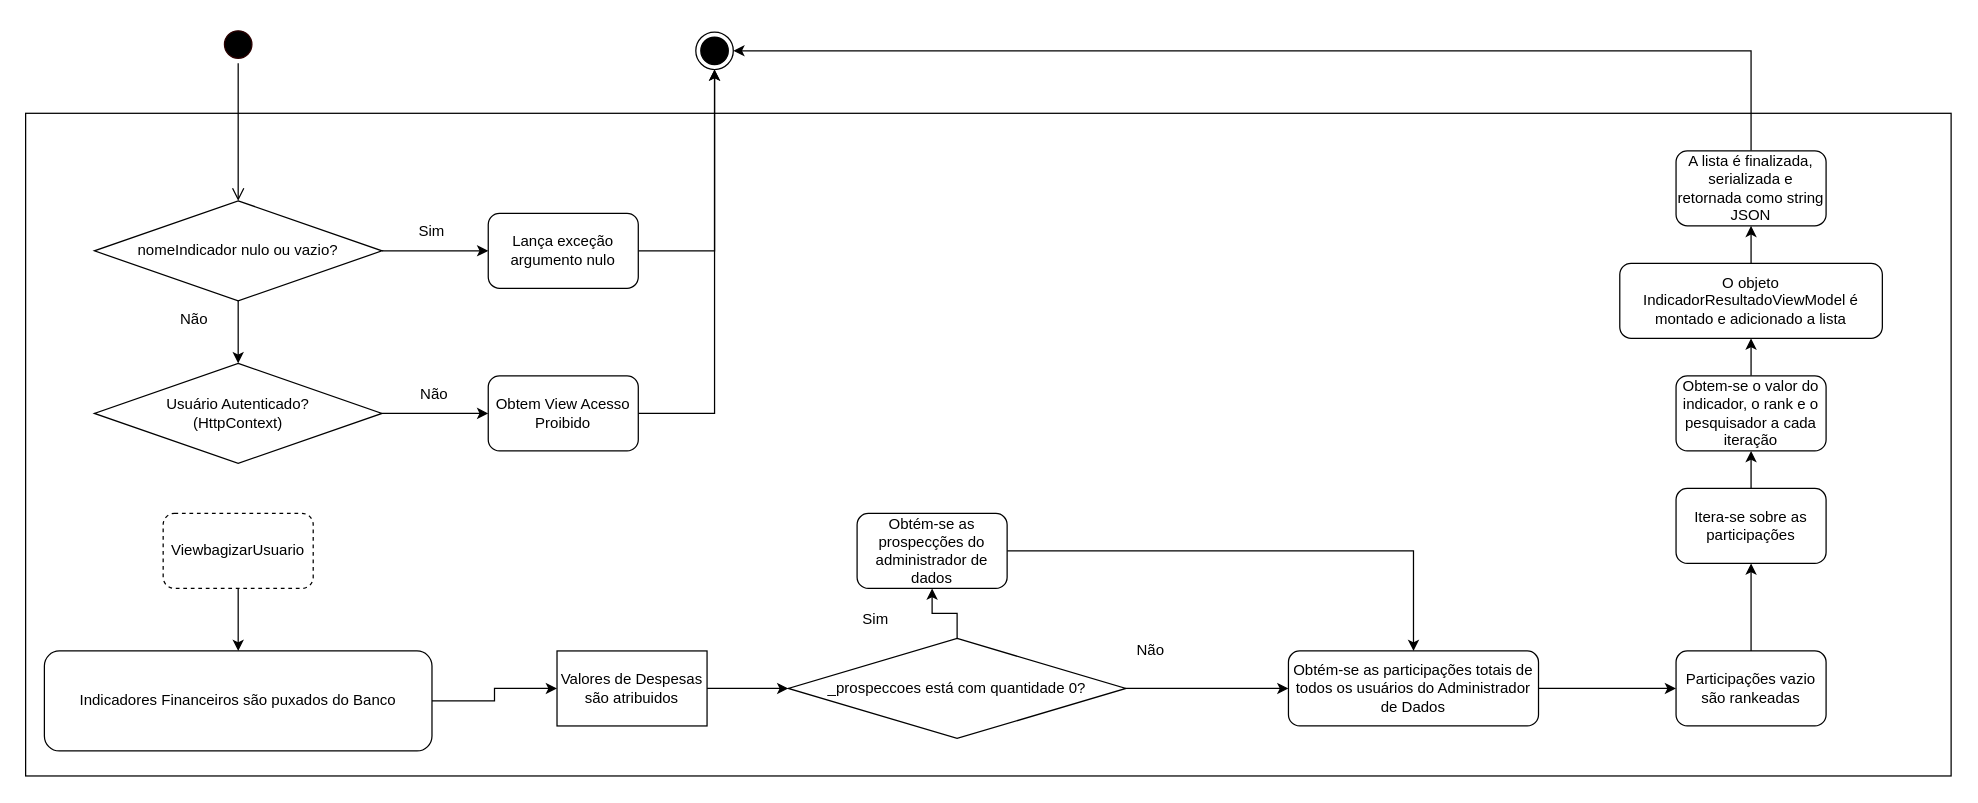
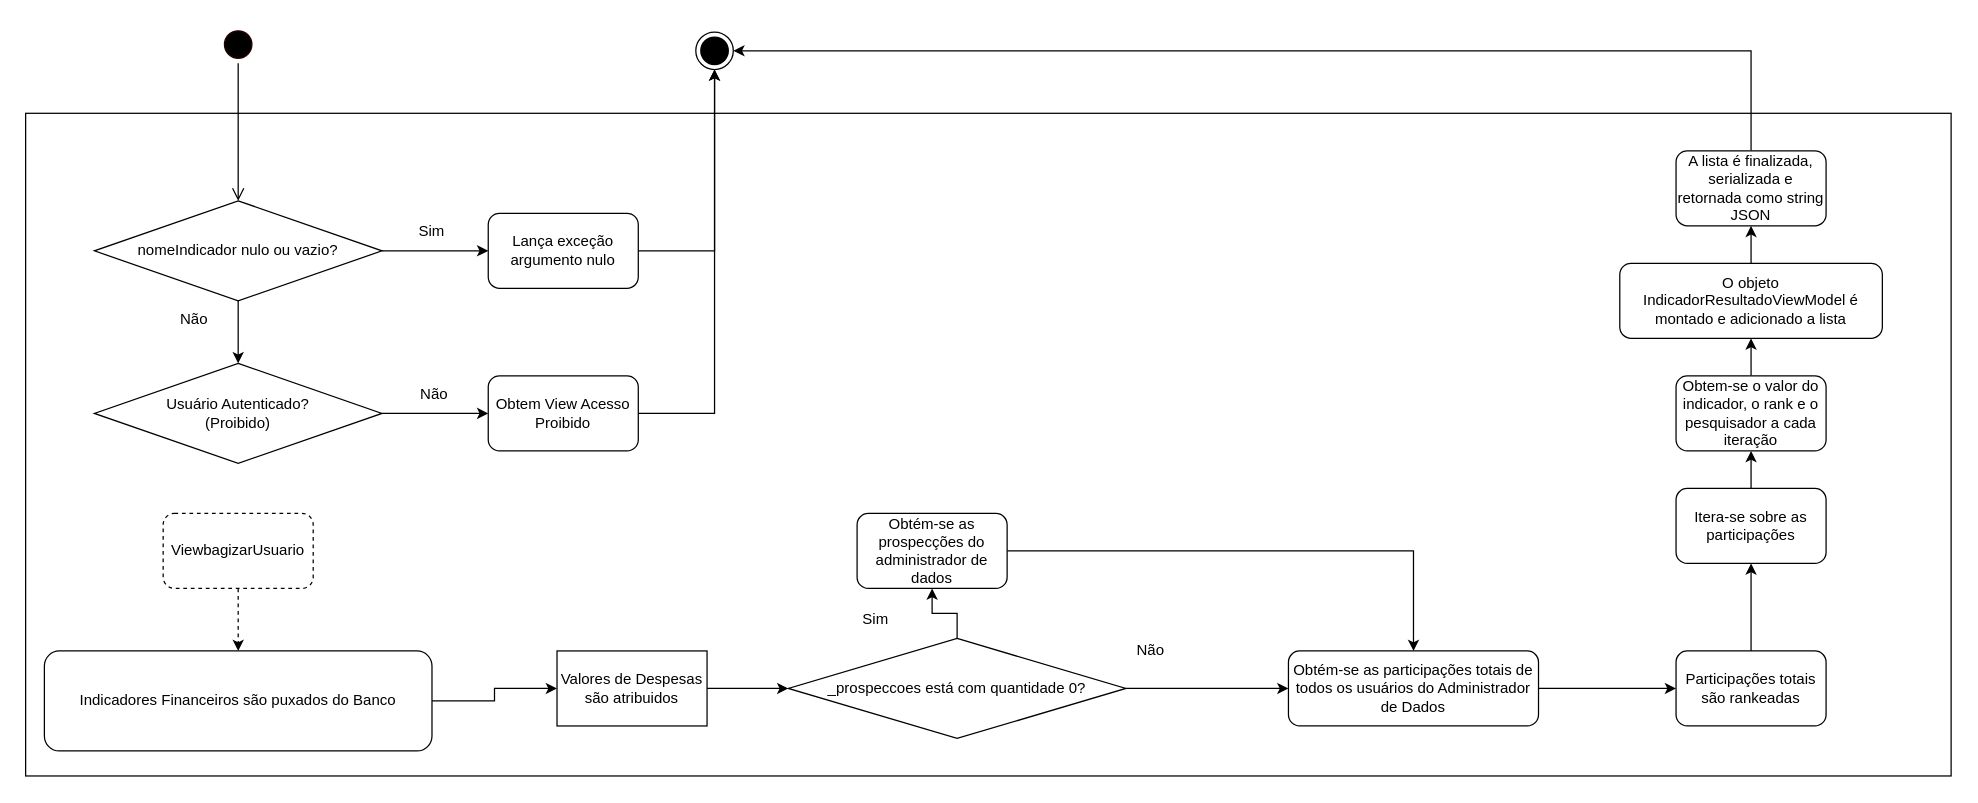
(238, 413) -> (238, 413)
(238, 615) -> (238, 615)
(1751, 688) -> (1751, 688)
